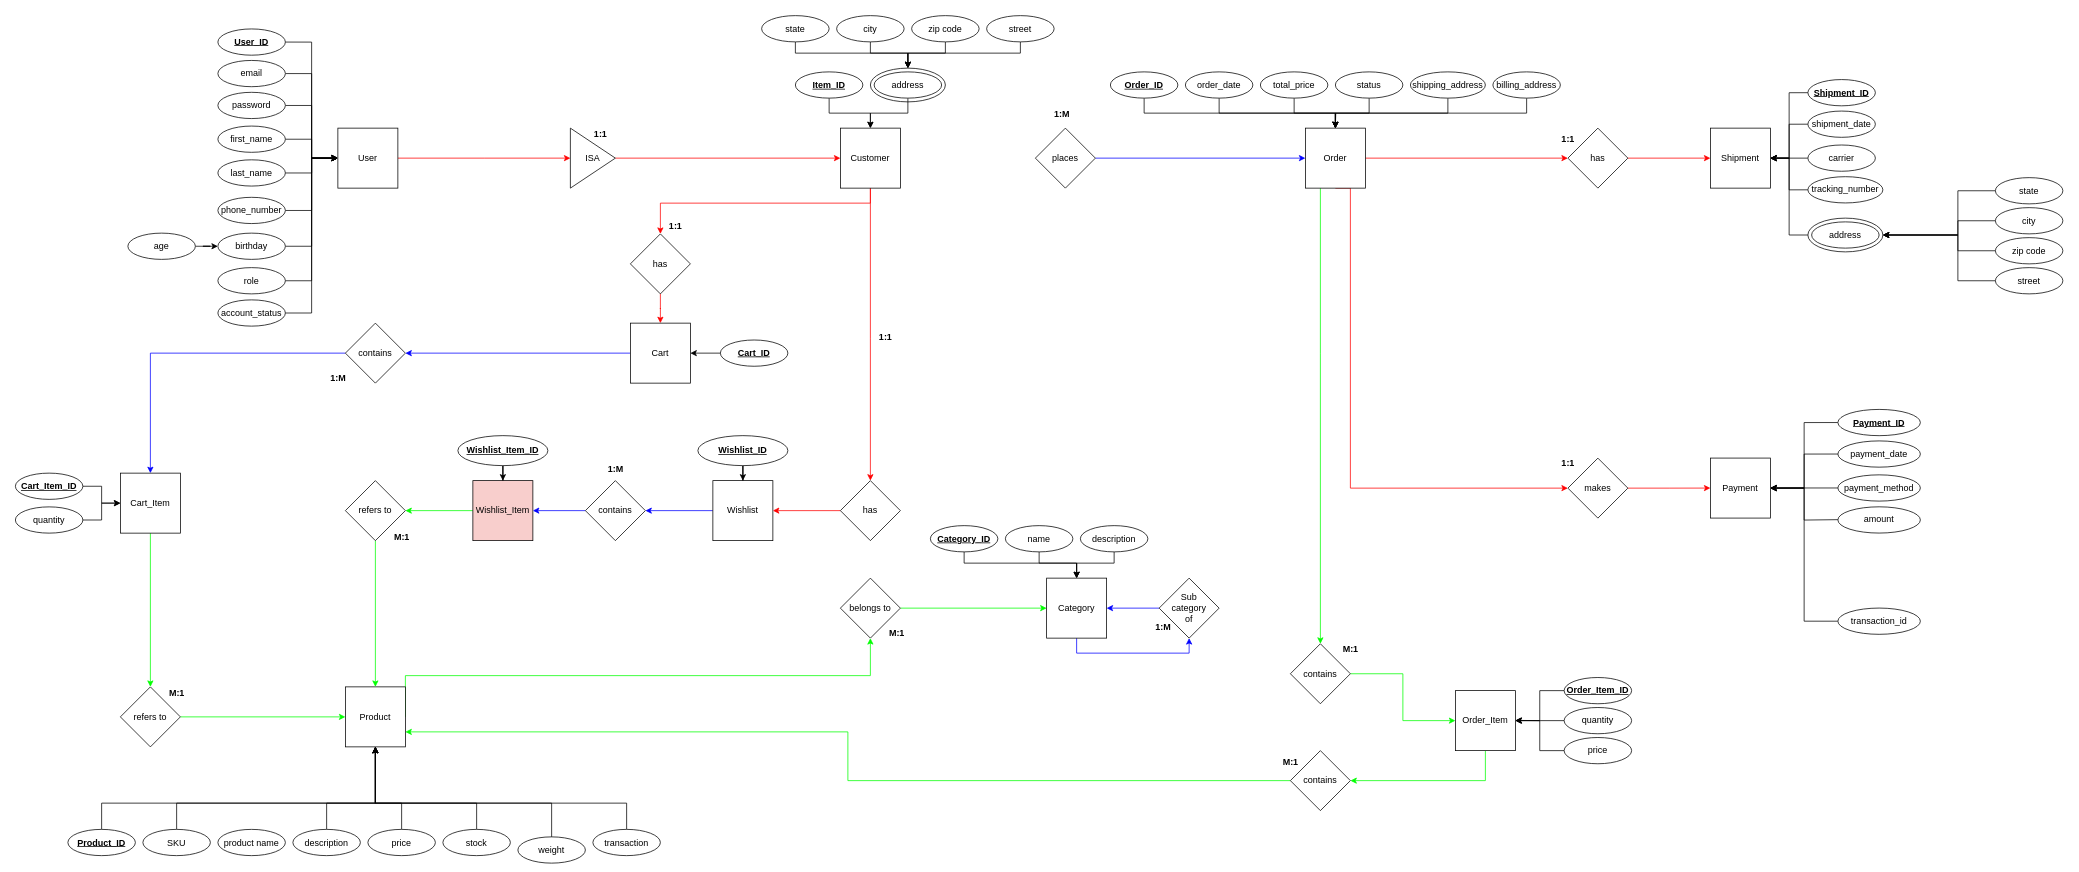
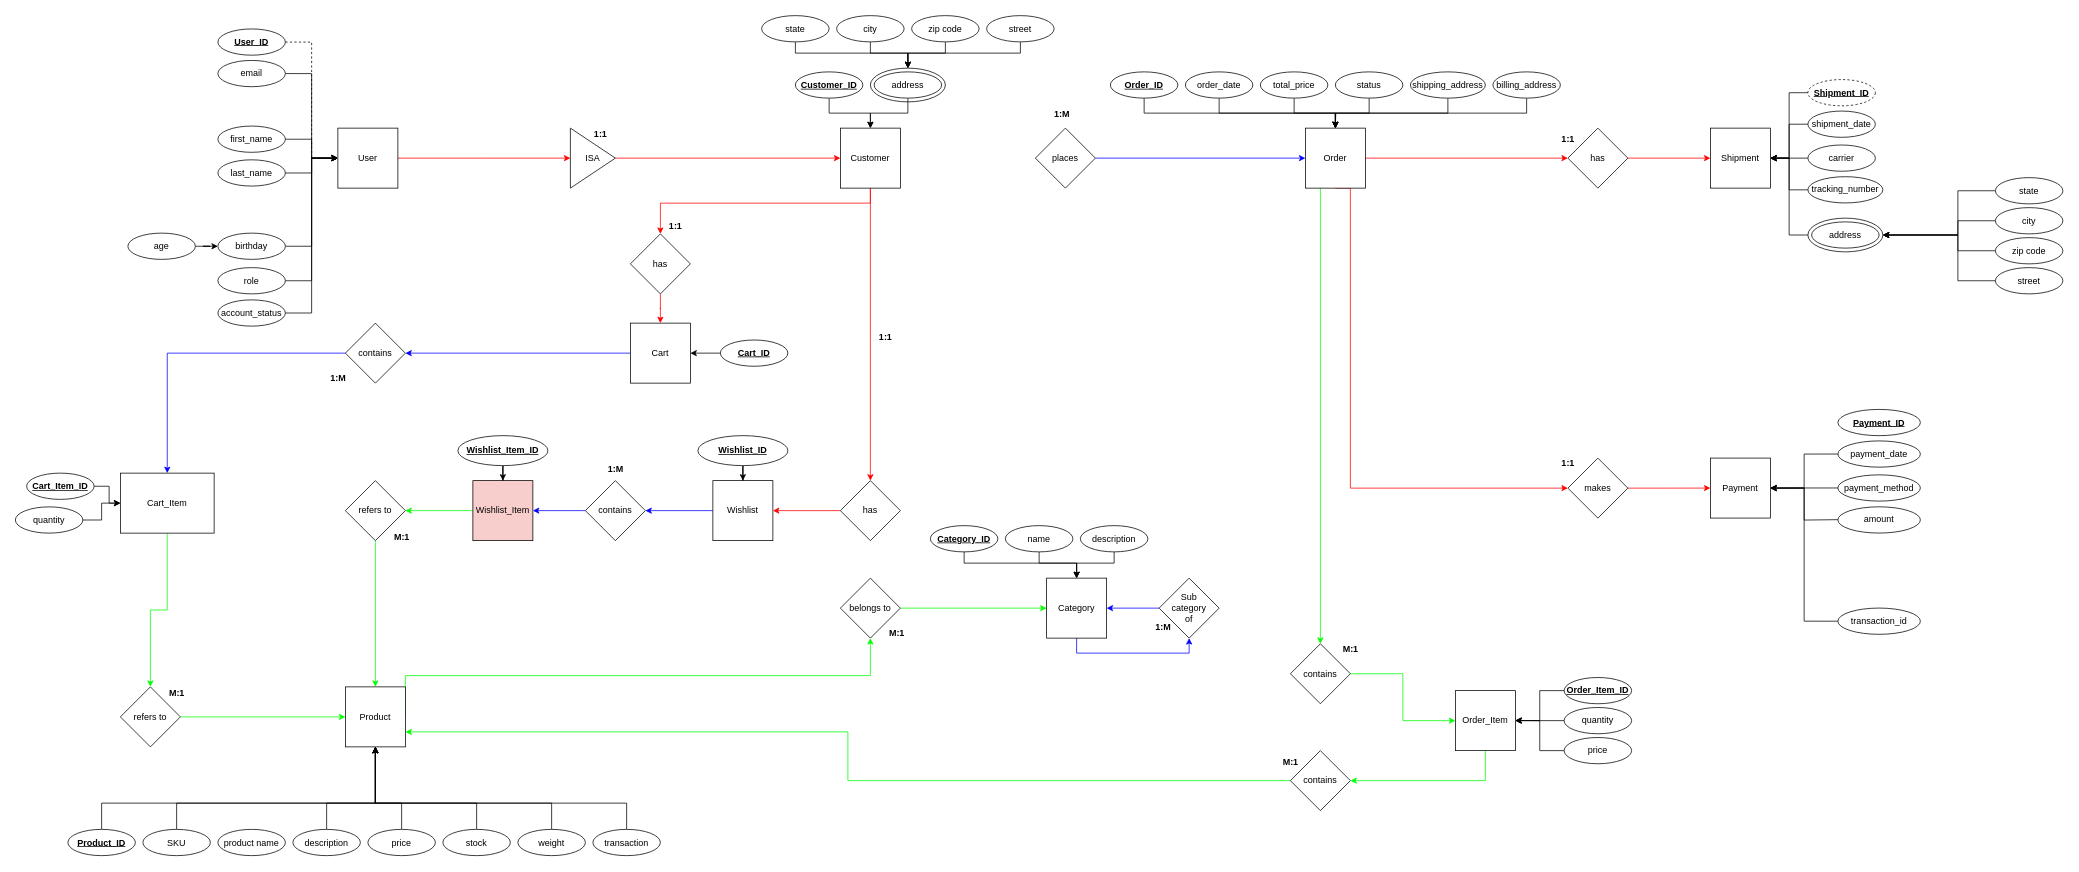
(312, 44) -> (312, 44)
(829, 85) -> (829, 85)
(1842, 92) -> (1842, 92)
(252, 105) -> none
(296, 105) -> none
(252, 210) -> none
(296, 210) -> none
(1807, 422) -> none
(49, 486) -> (60, 486)
(150, 503) -> (167, 503)
(552, 850) -> (552, 842)
